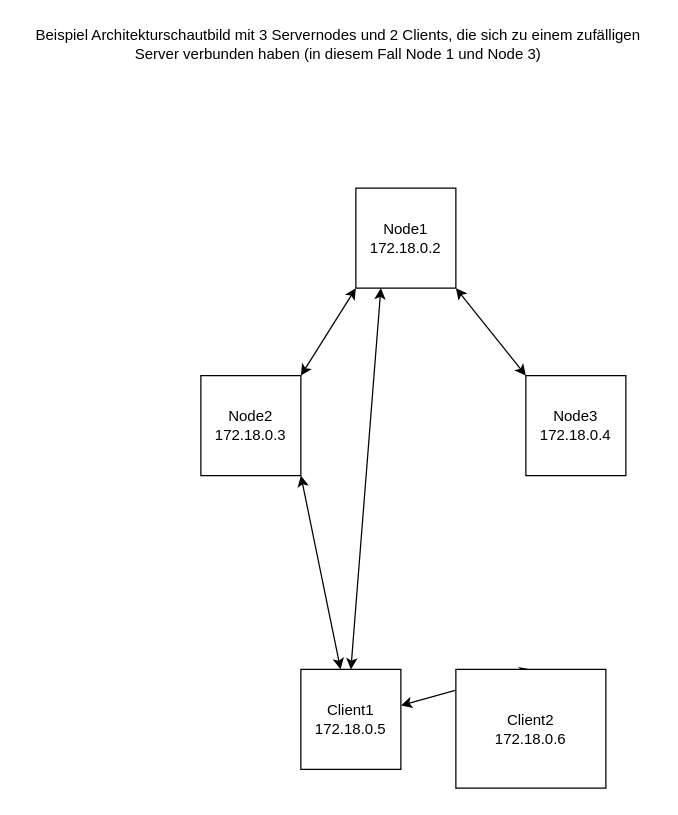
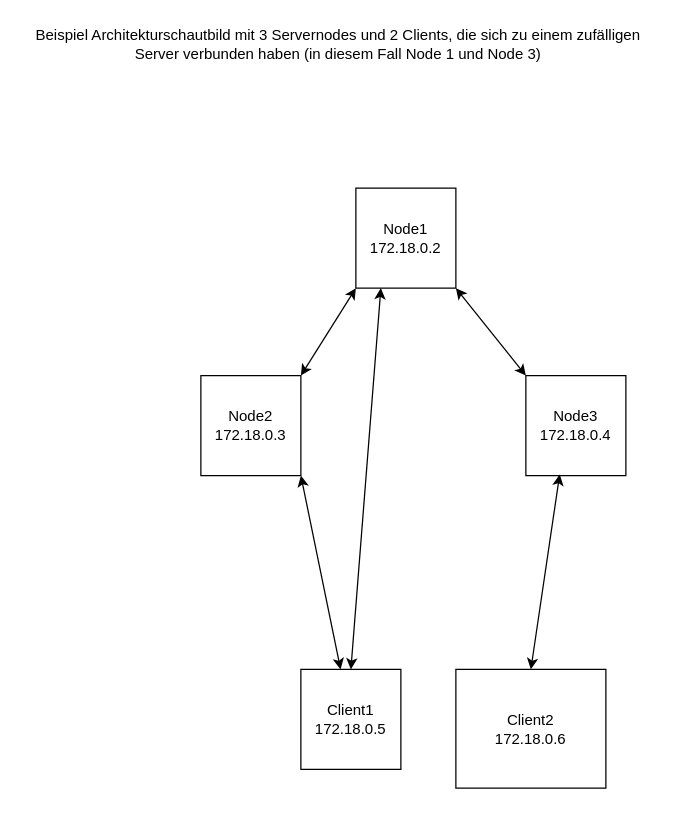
(433, 697) -> (545, 572)
